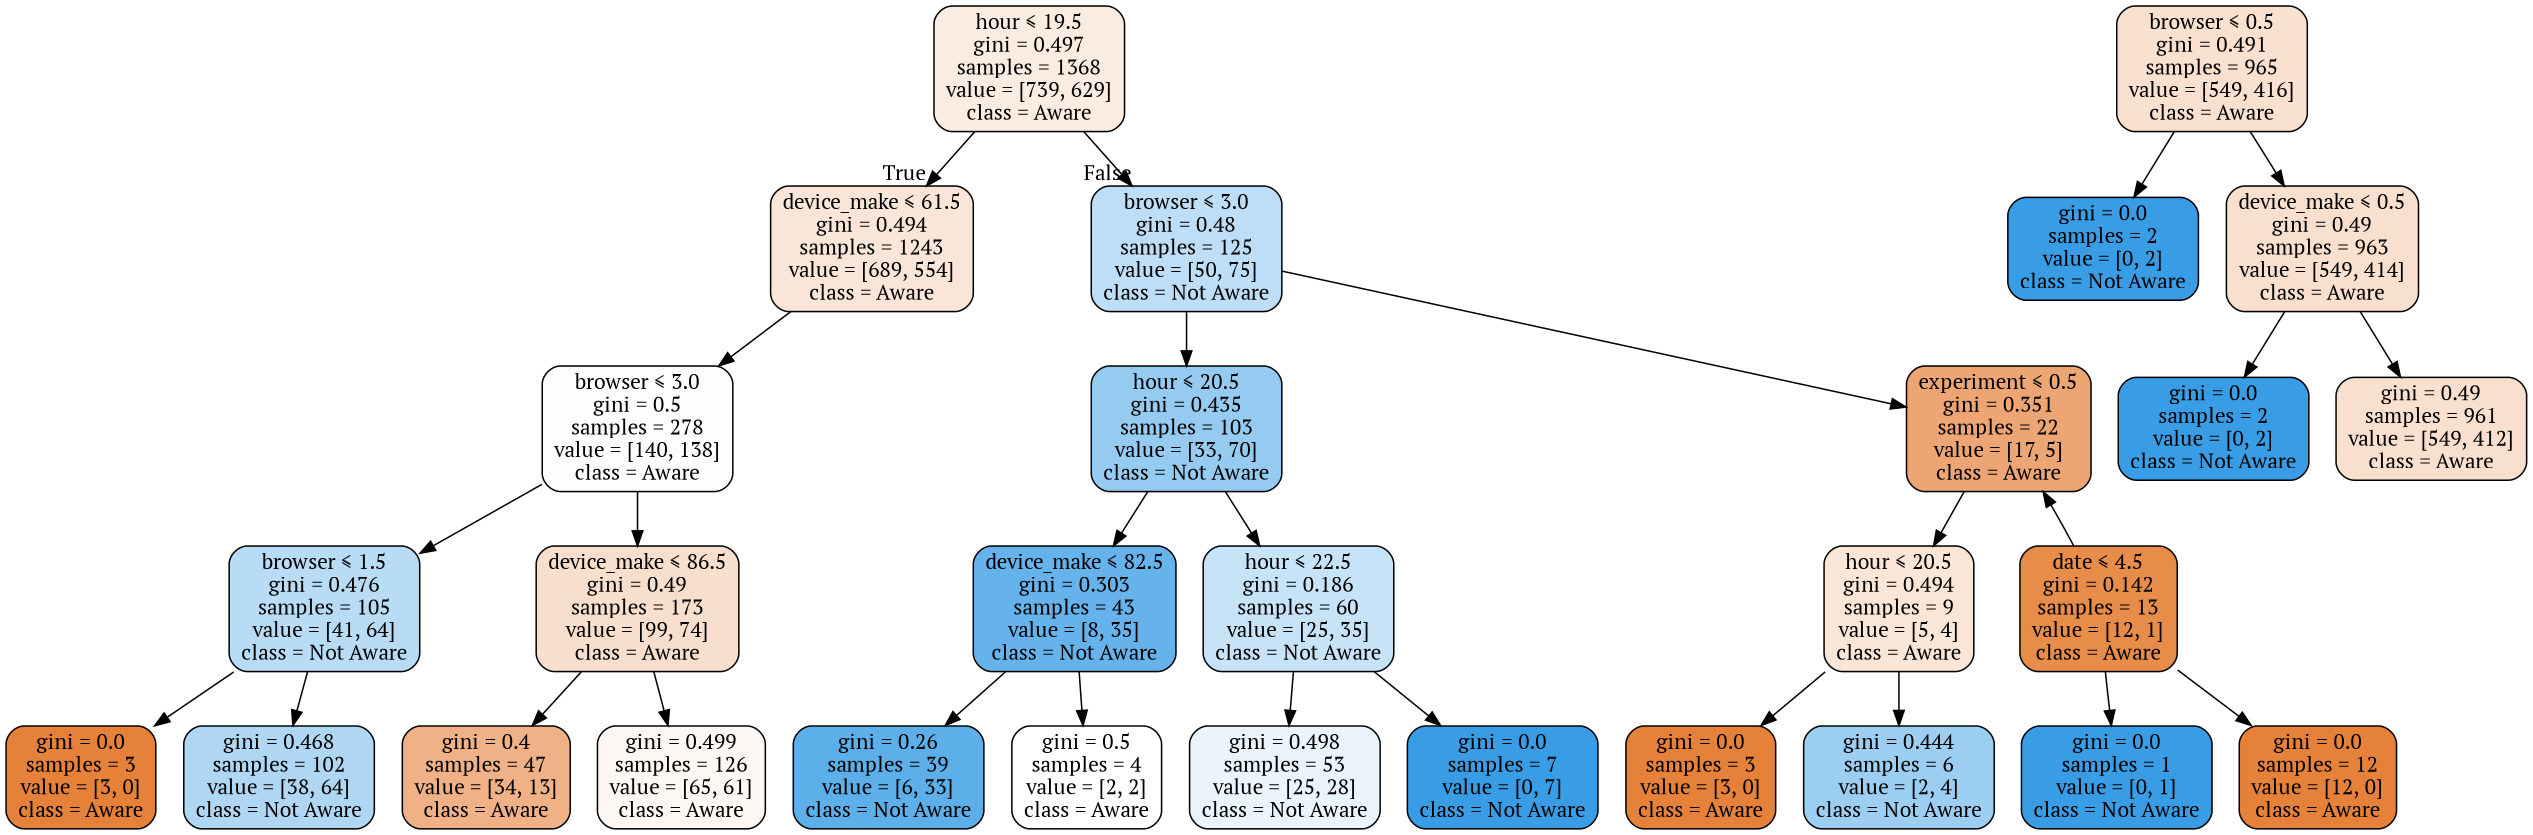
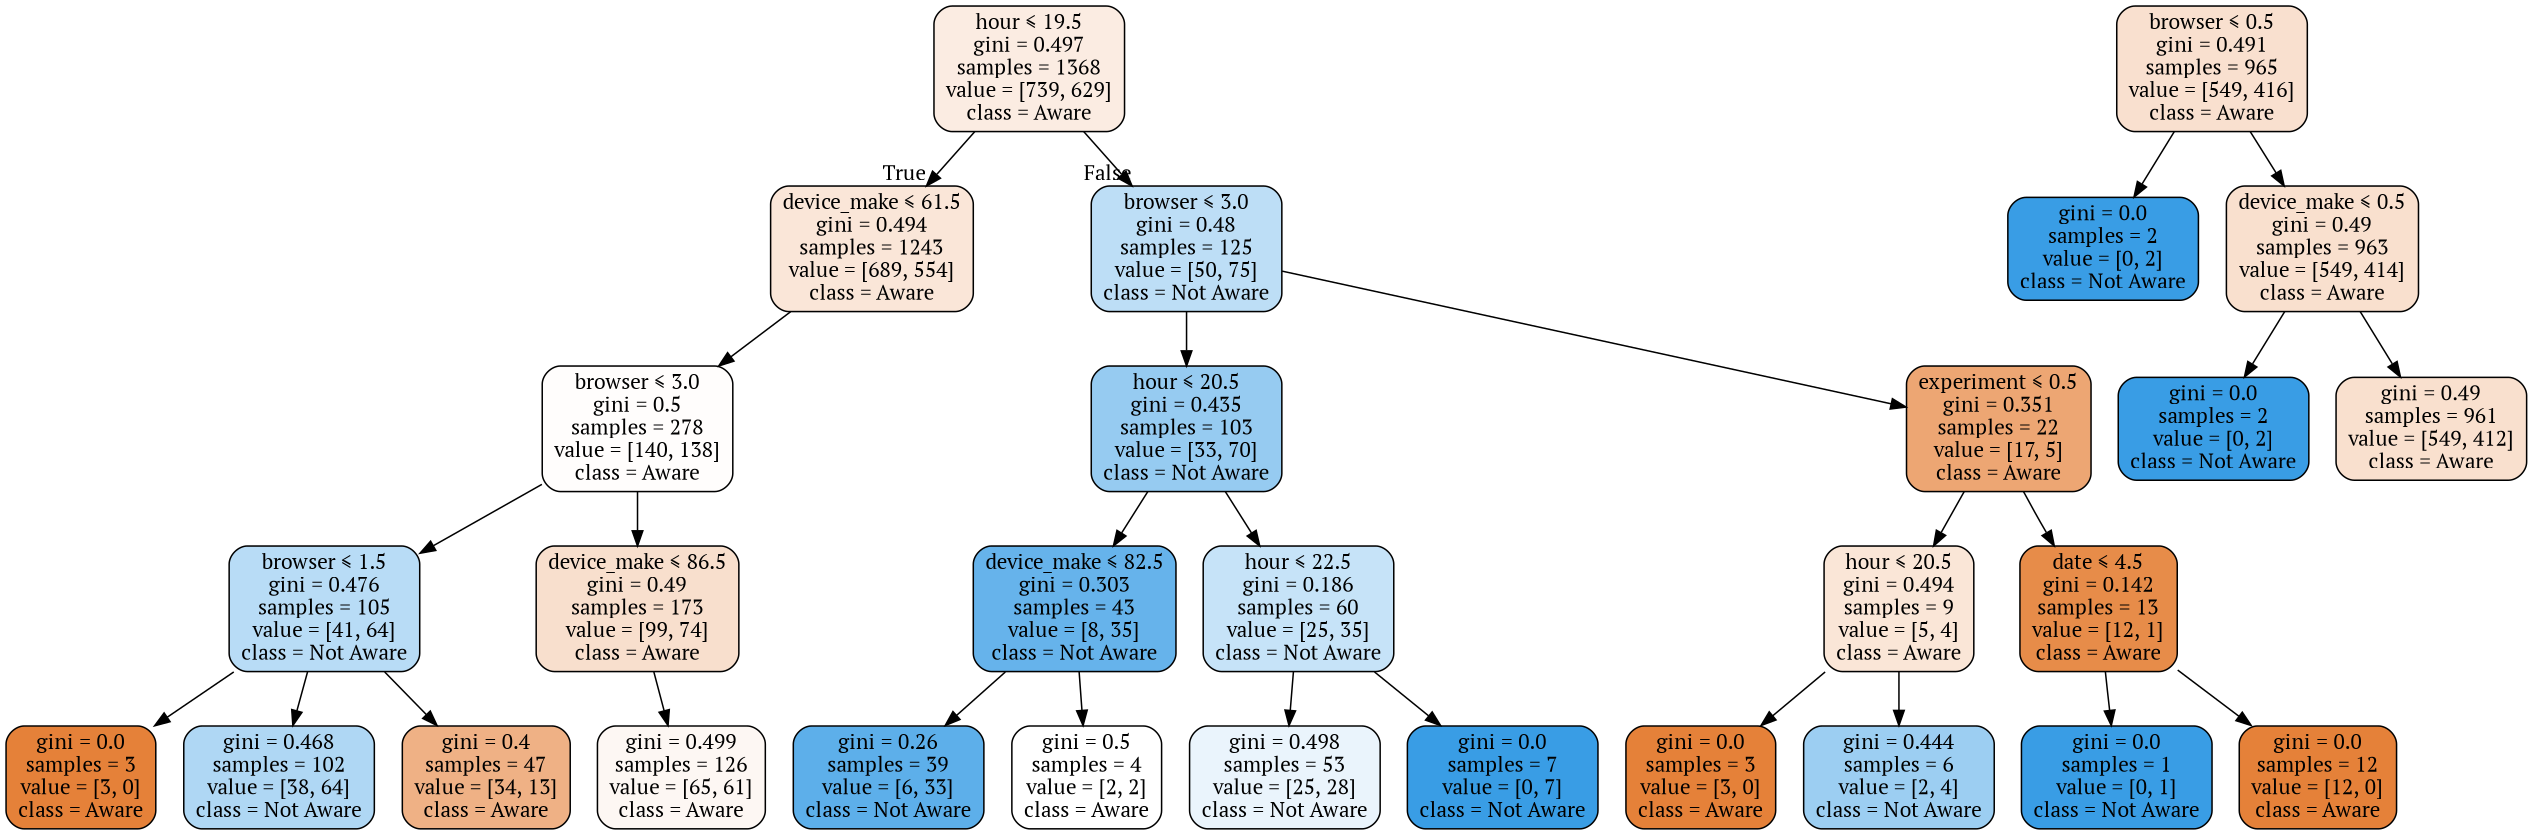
(2063, 525) -> (2035, 512)
(562, 693) -> (406, 693)
